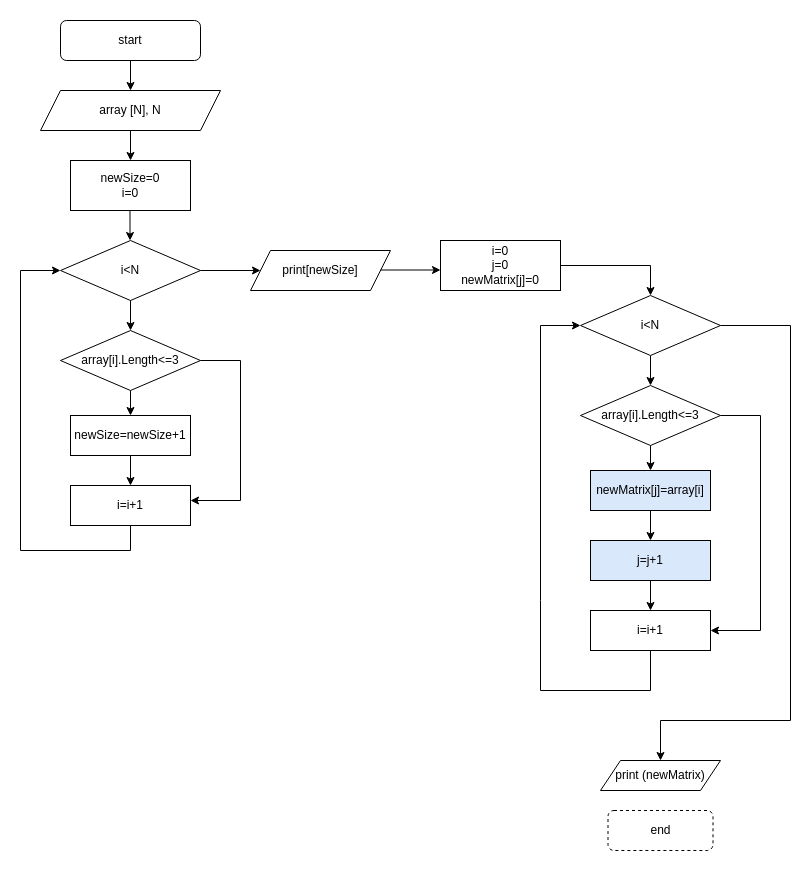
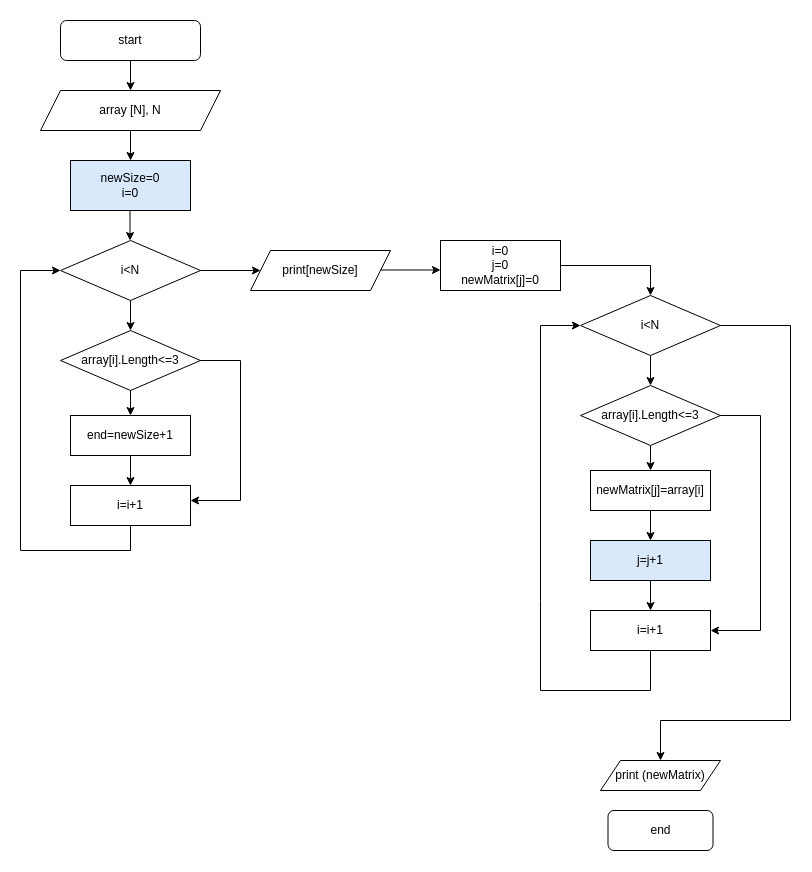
(131, 186) -> (131, 186)
(131, 436) -> (131, 436)
(651, 491) -> (651, 491)
(661, 831) -> (661, 831)
